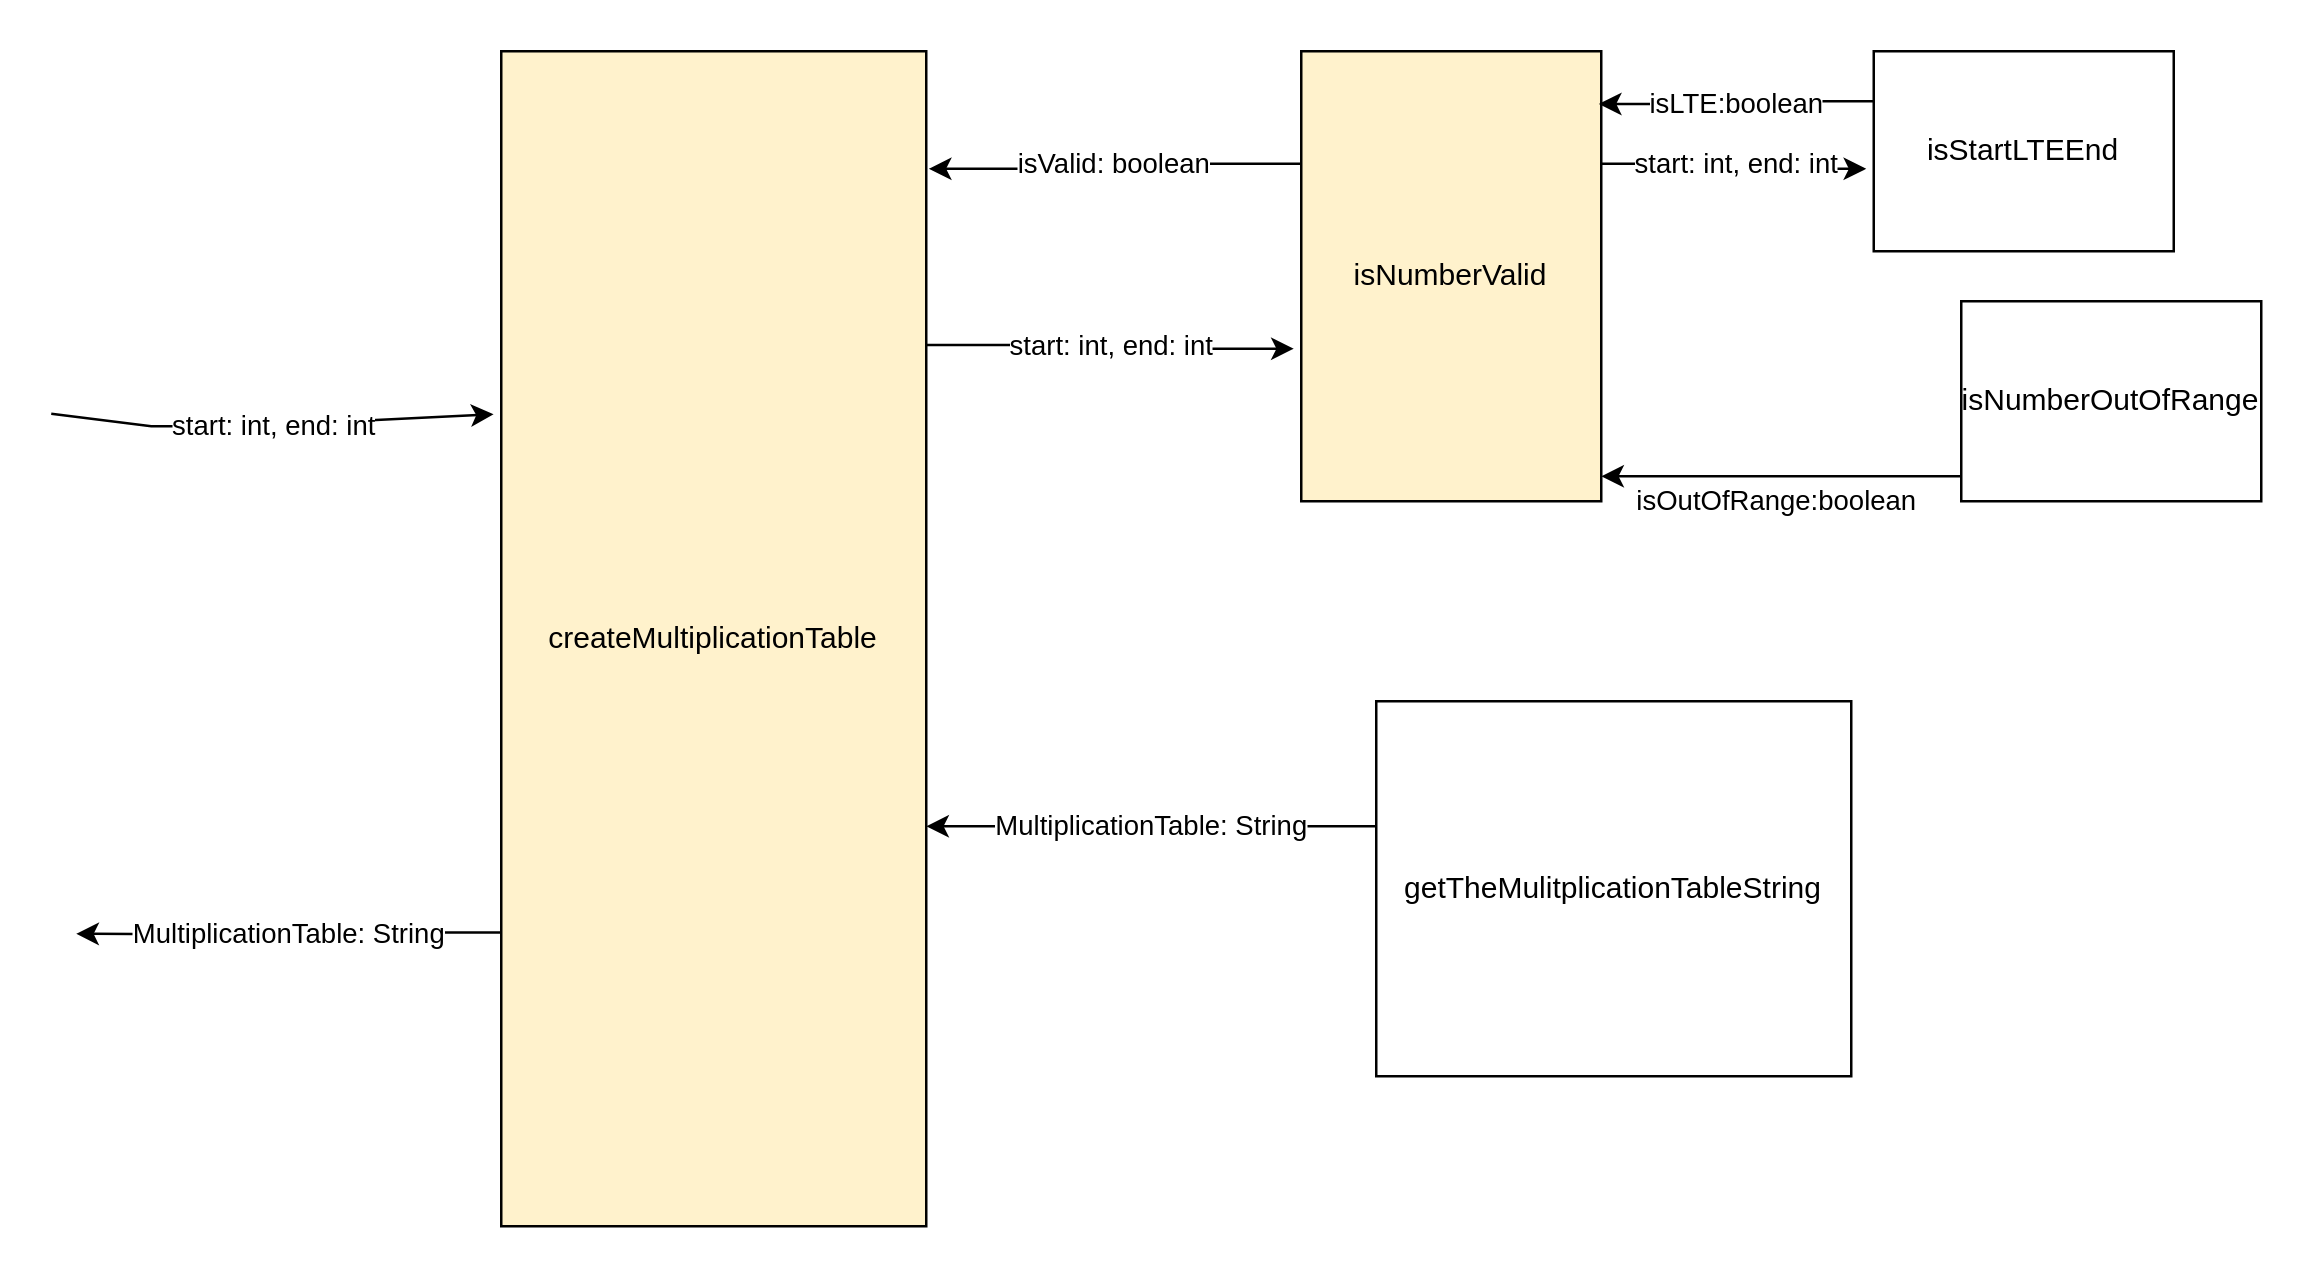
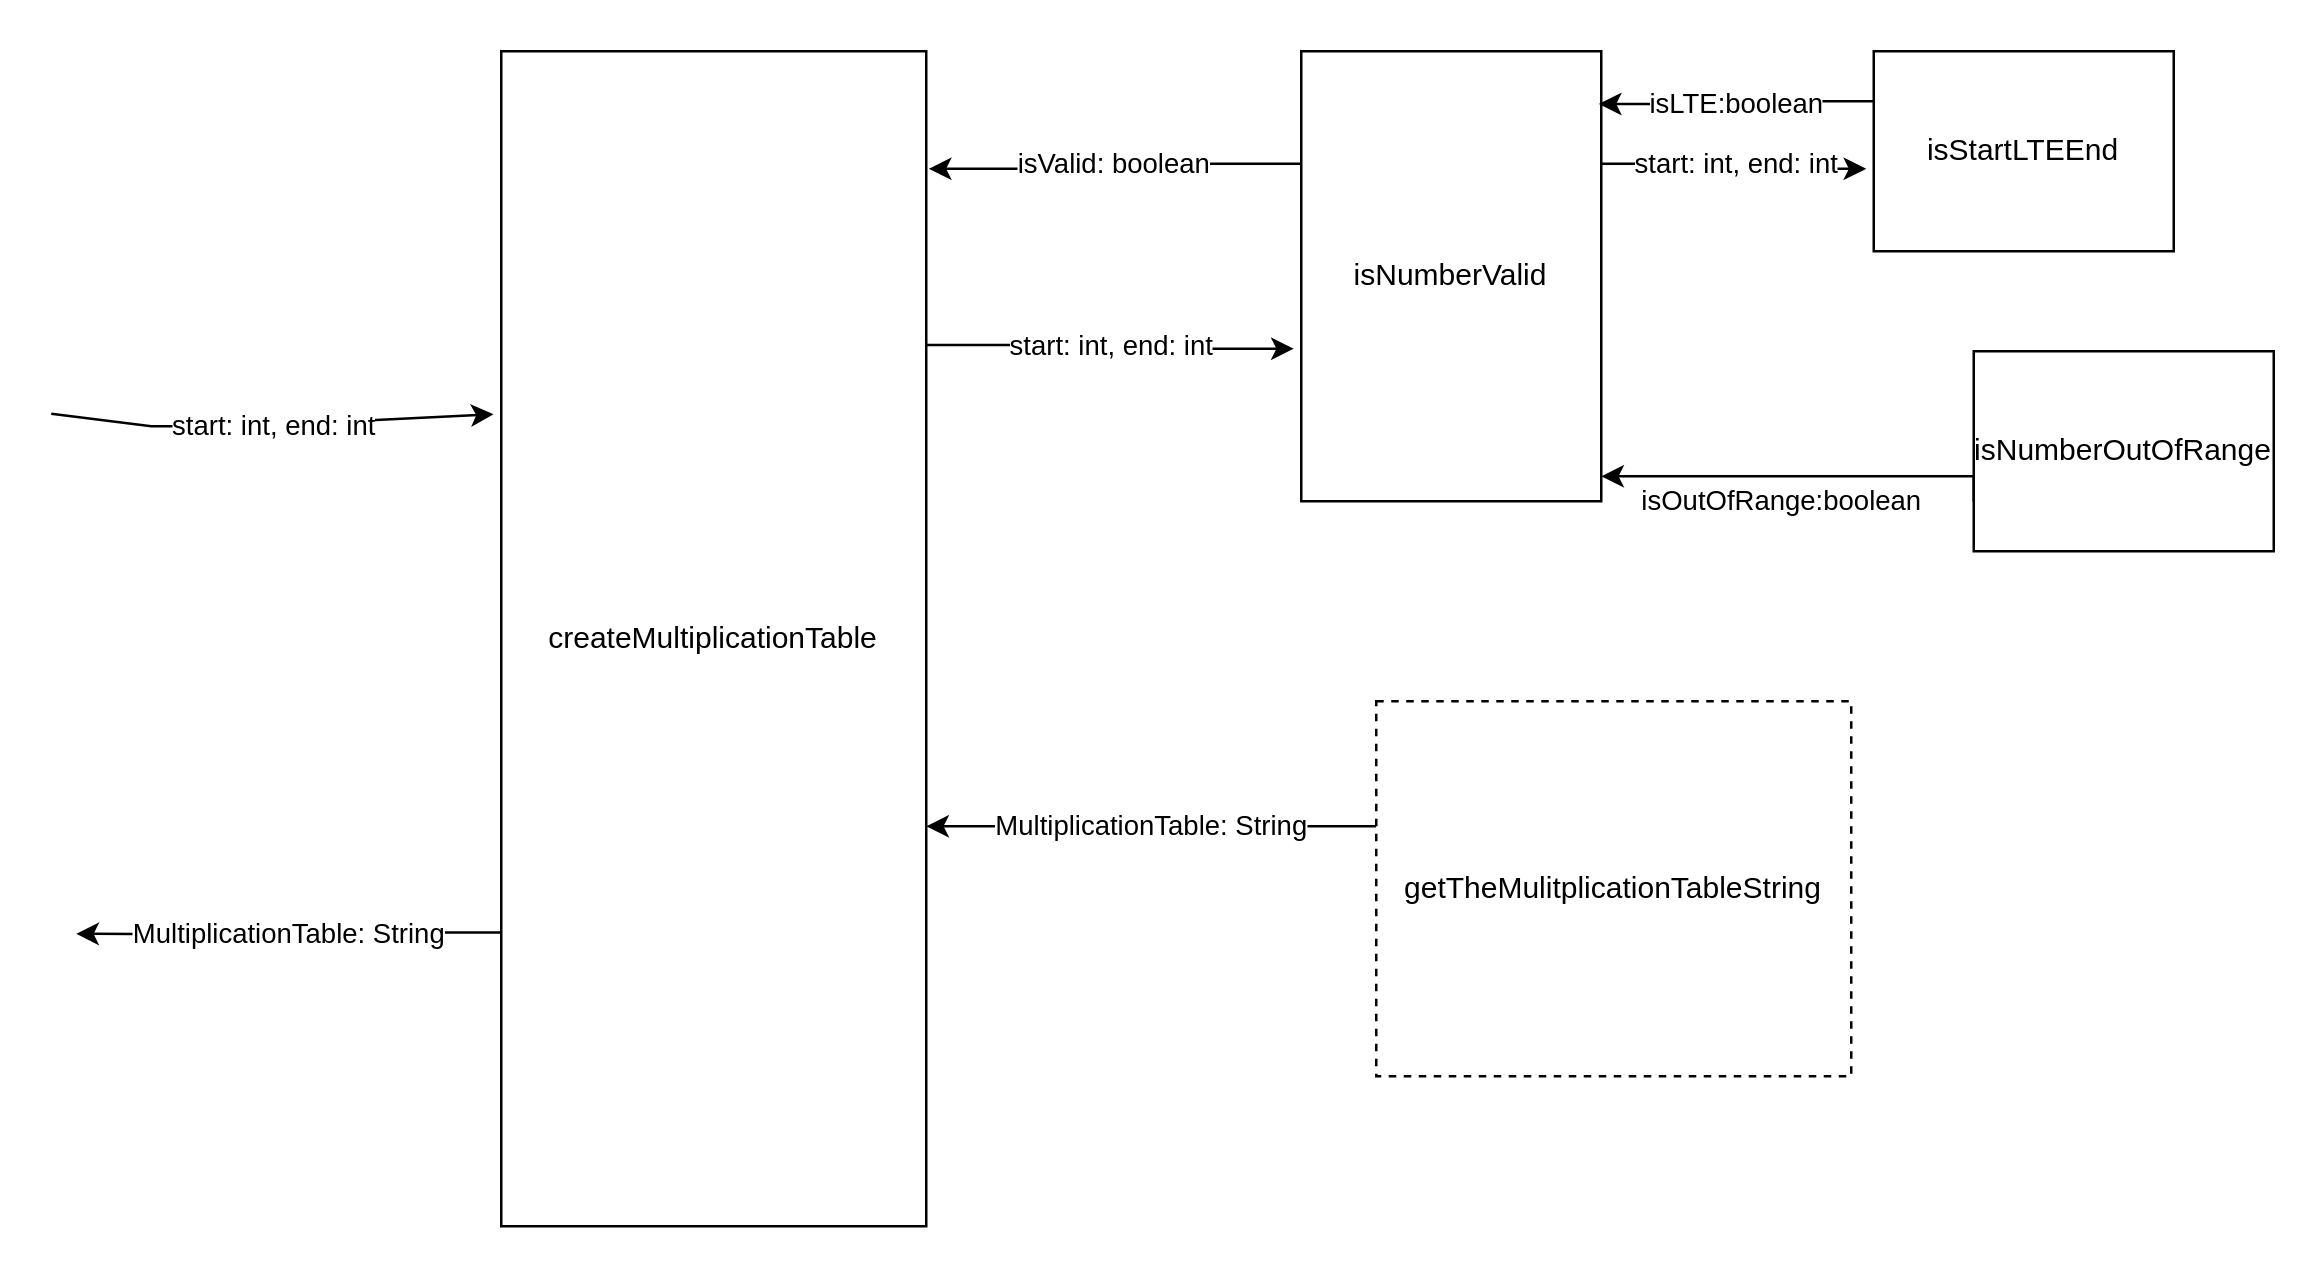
(1451, 276) -> (1451, 276)
(2111, 401) -> (2124, 451)
(714, 639) -> (714, 639)
(1614, 889) -> (1614, 889)
